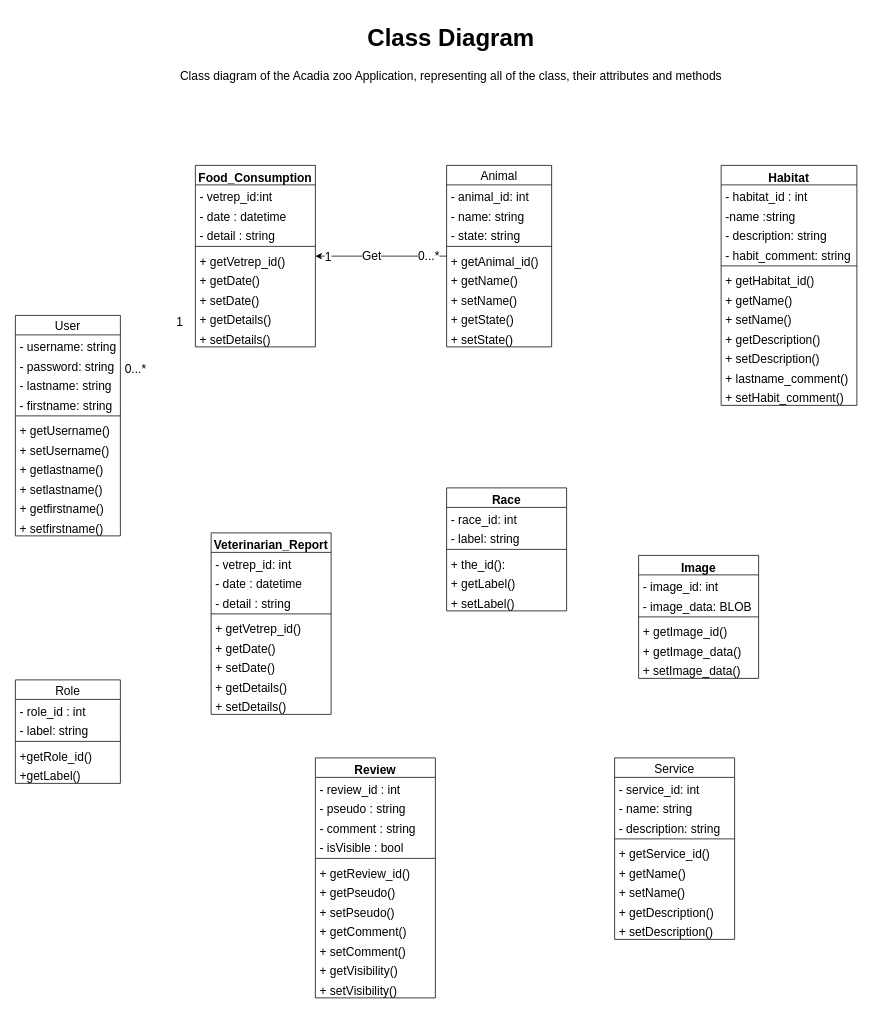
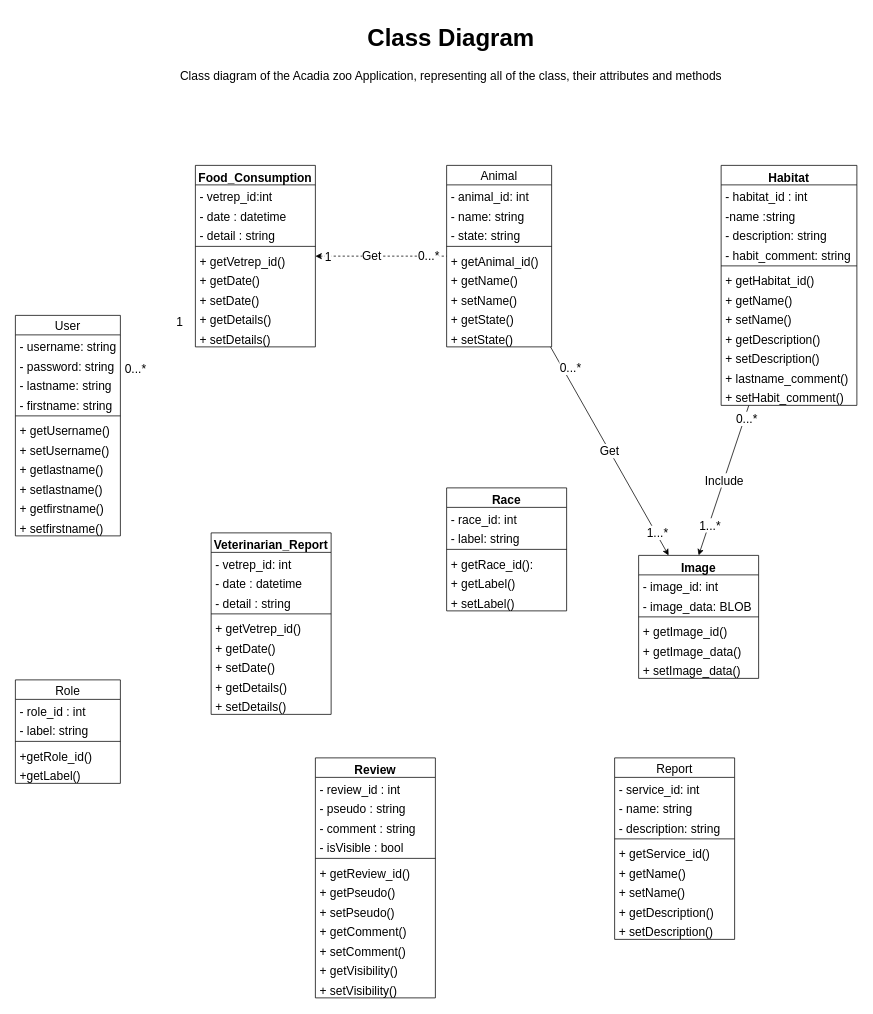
(341, 256) -> (341, 256)
none -> (601, 437)
none -> (728, 469)
(483, 565) -> (496, 565)
(674, 769) -> (674, 769)
